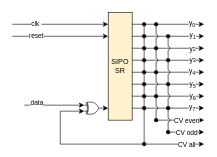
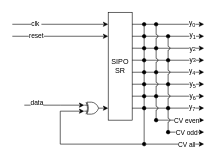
(120, 66) -> (120, 66)
